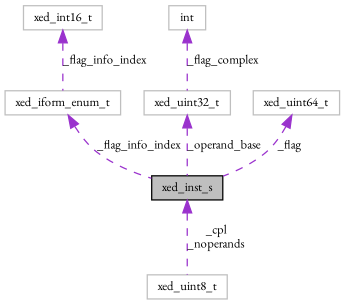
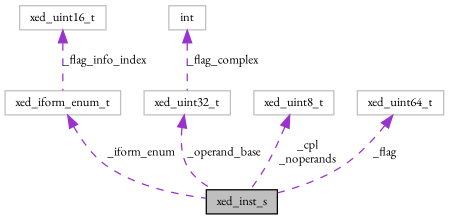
(63, 18) -> (63, 18)
(140, 145) -> (142, 152)
(187, 244) -> (270, 159)
